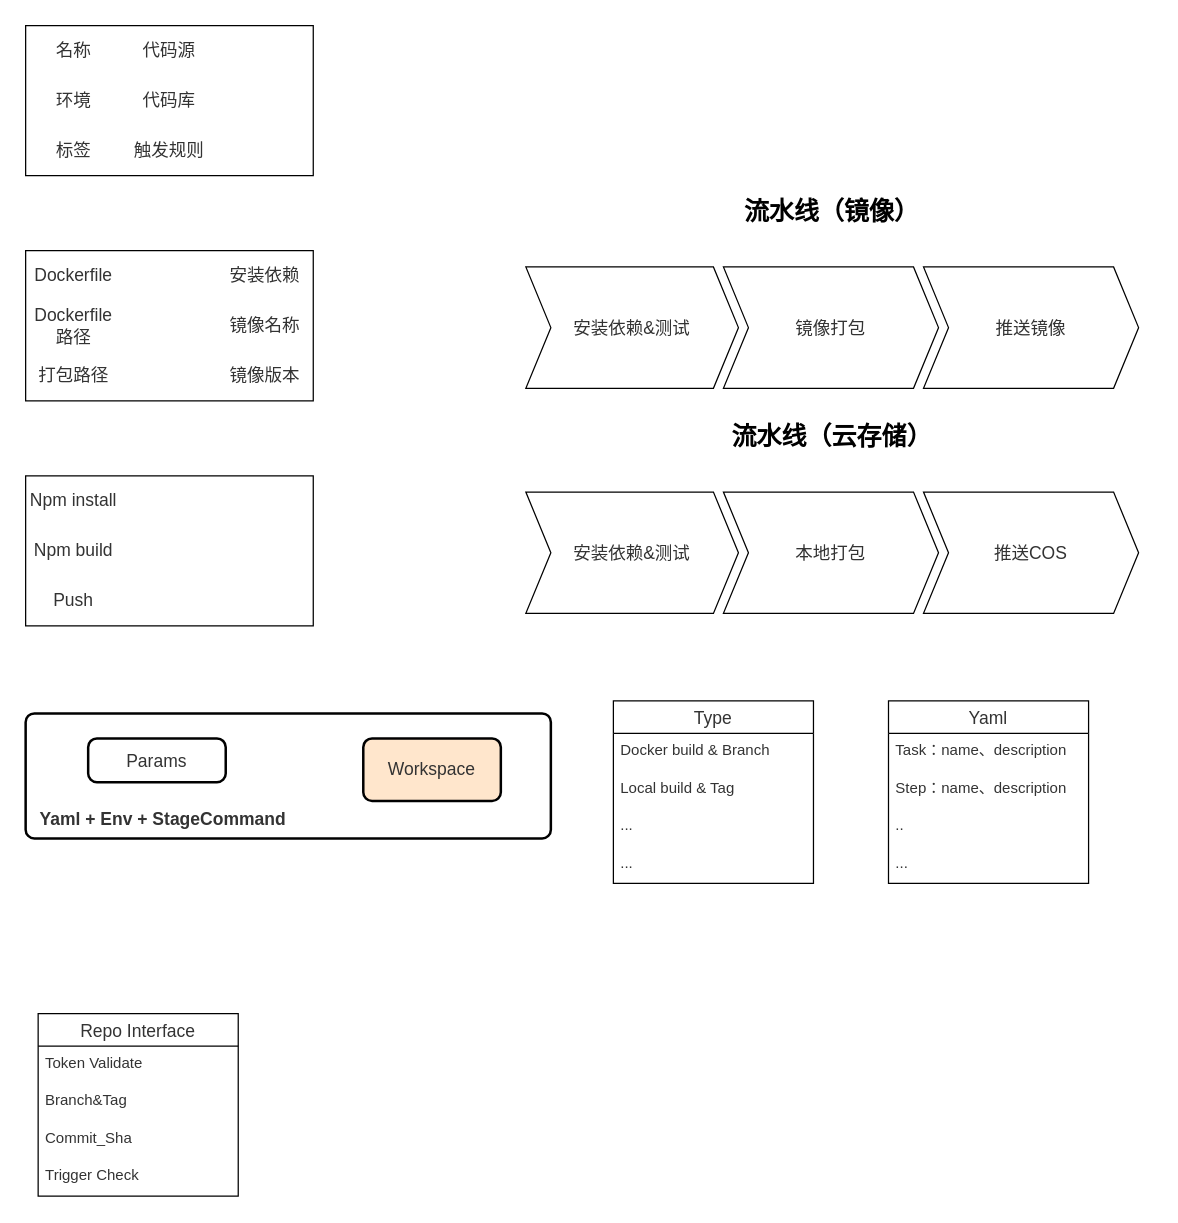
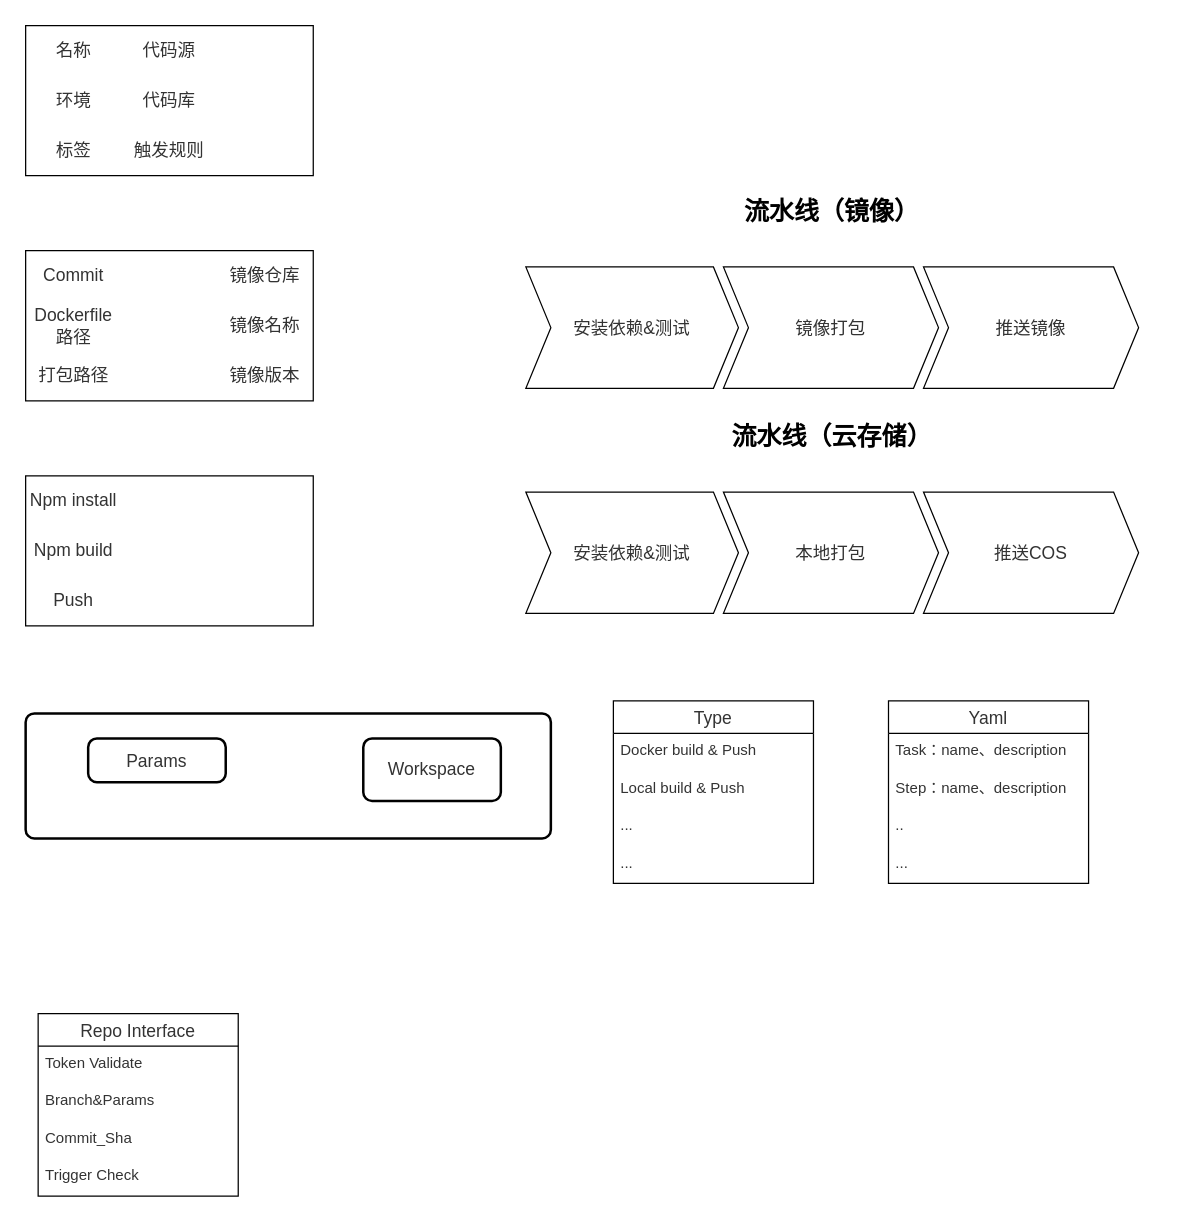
(74, 276) -> (74, 276)
(265, 276) -> (265, 276)
(698, 750) -> (690, 750)
(432, 769) -> (432, 769)
(680, 788) -> (684, 788)
(163, 819) -> none
(87, 1100) -> (100, 1100)
